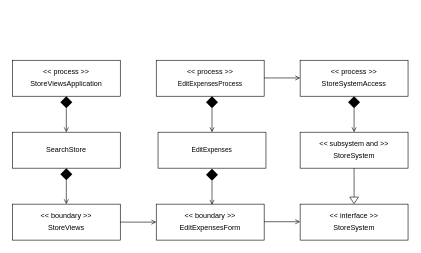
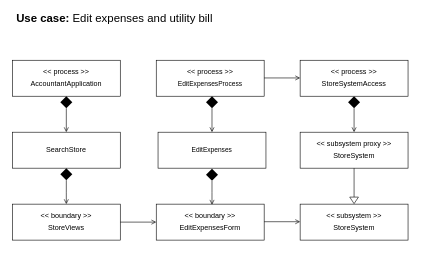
none -> (114, 18)
(66, 84) -> (66, 84)
(354, 144) -> (354, 144)
(354, 216) -> (354, 216)
